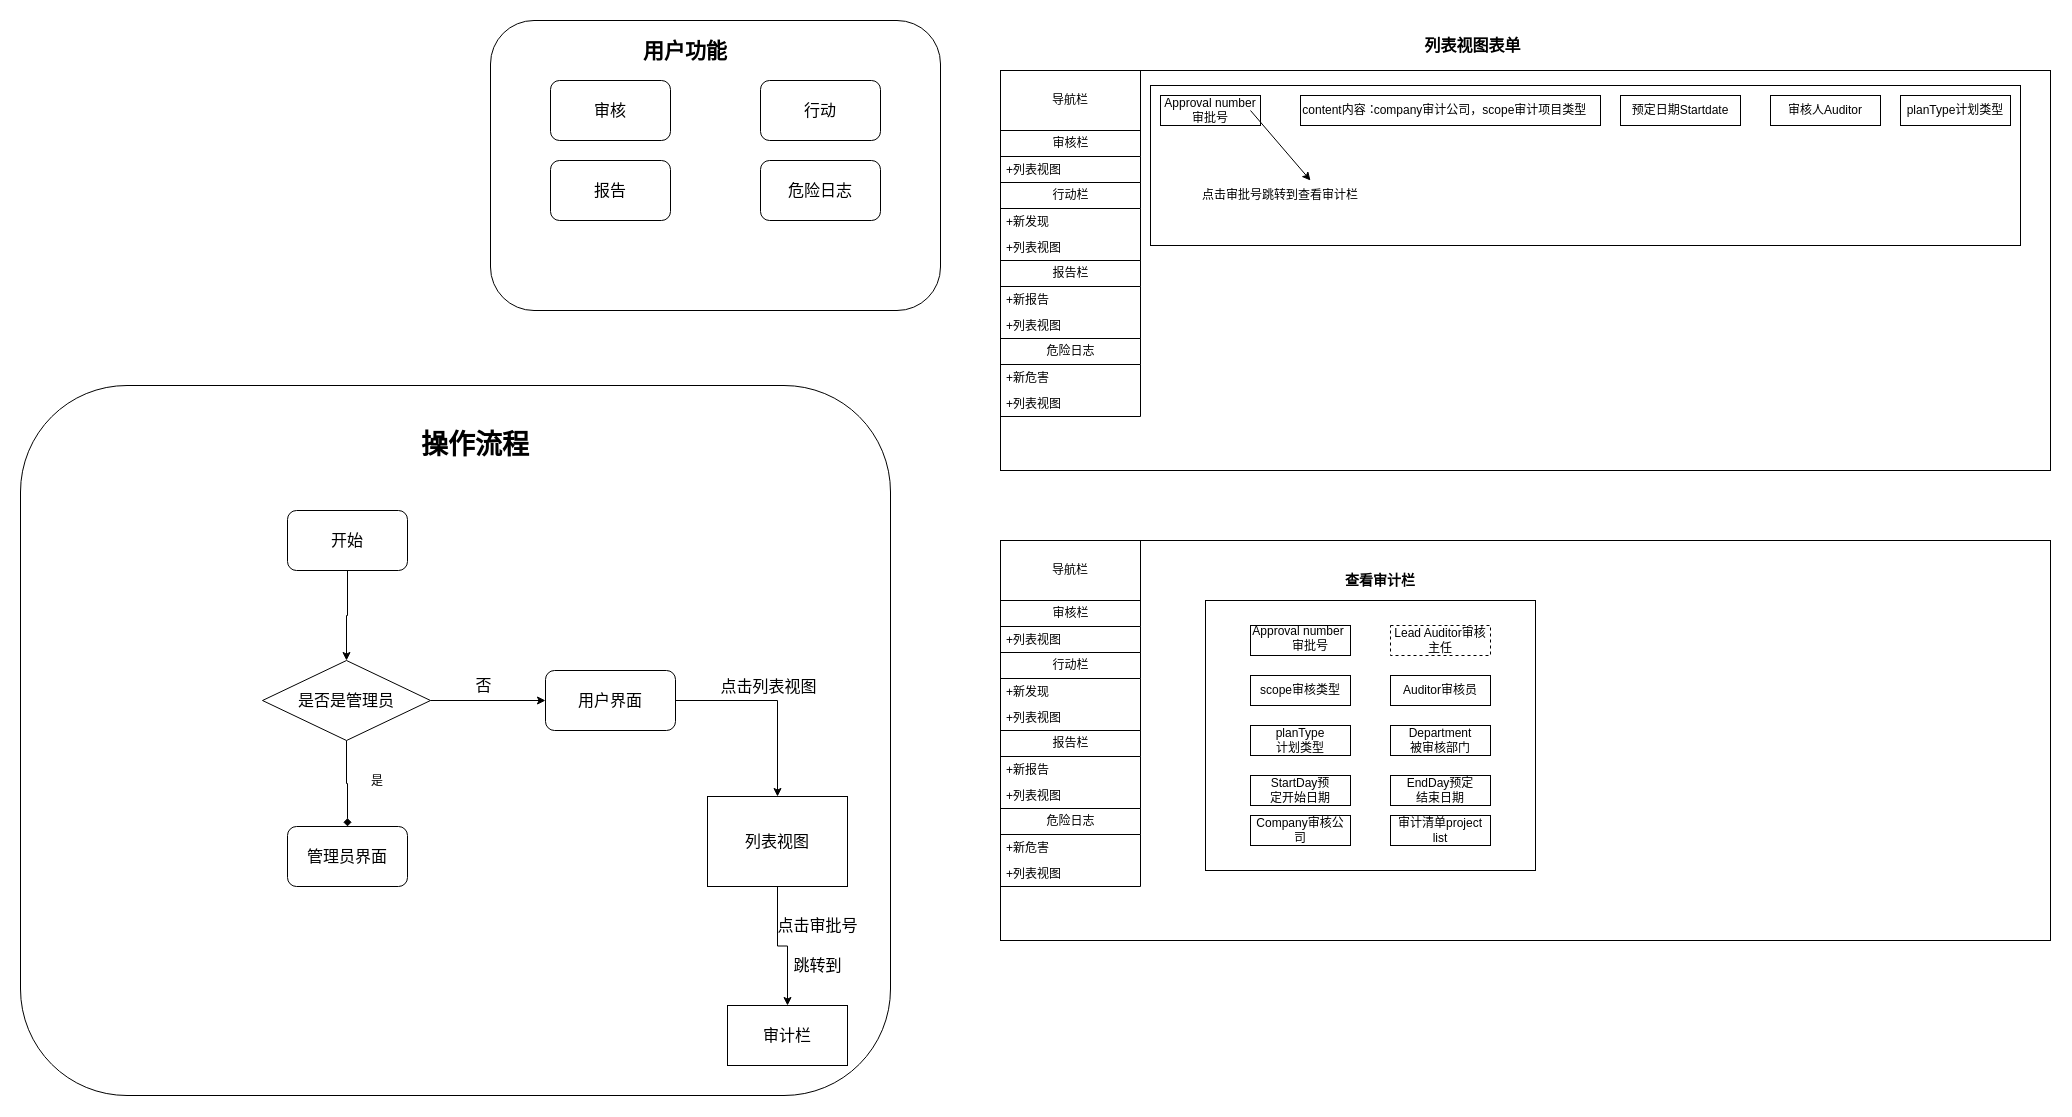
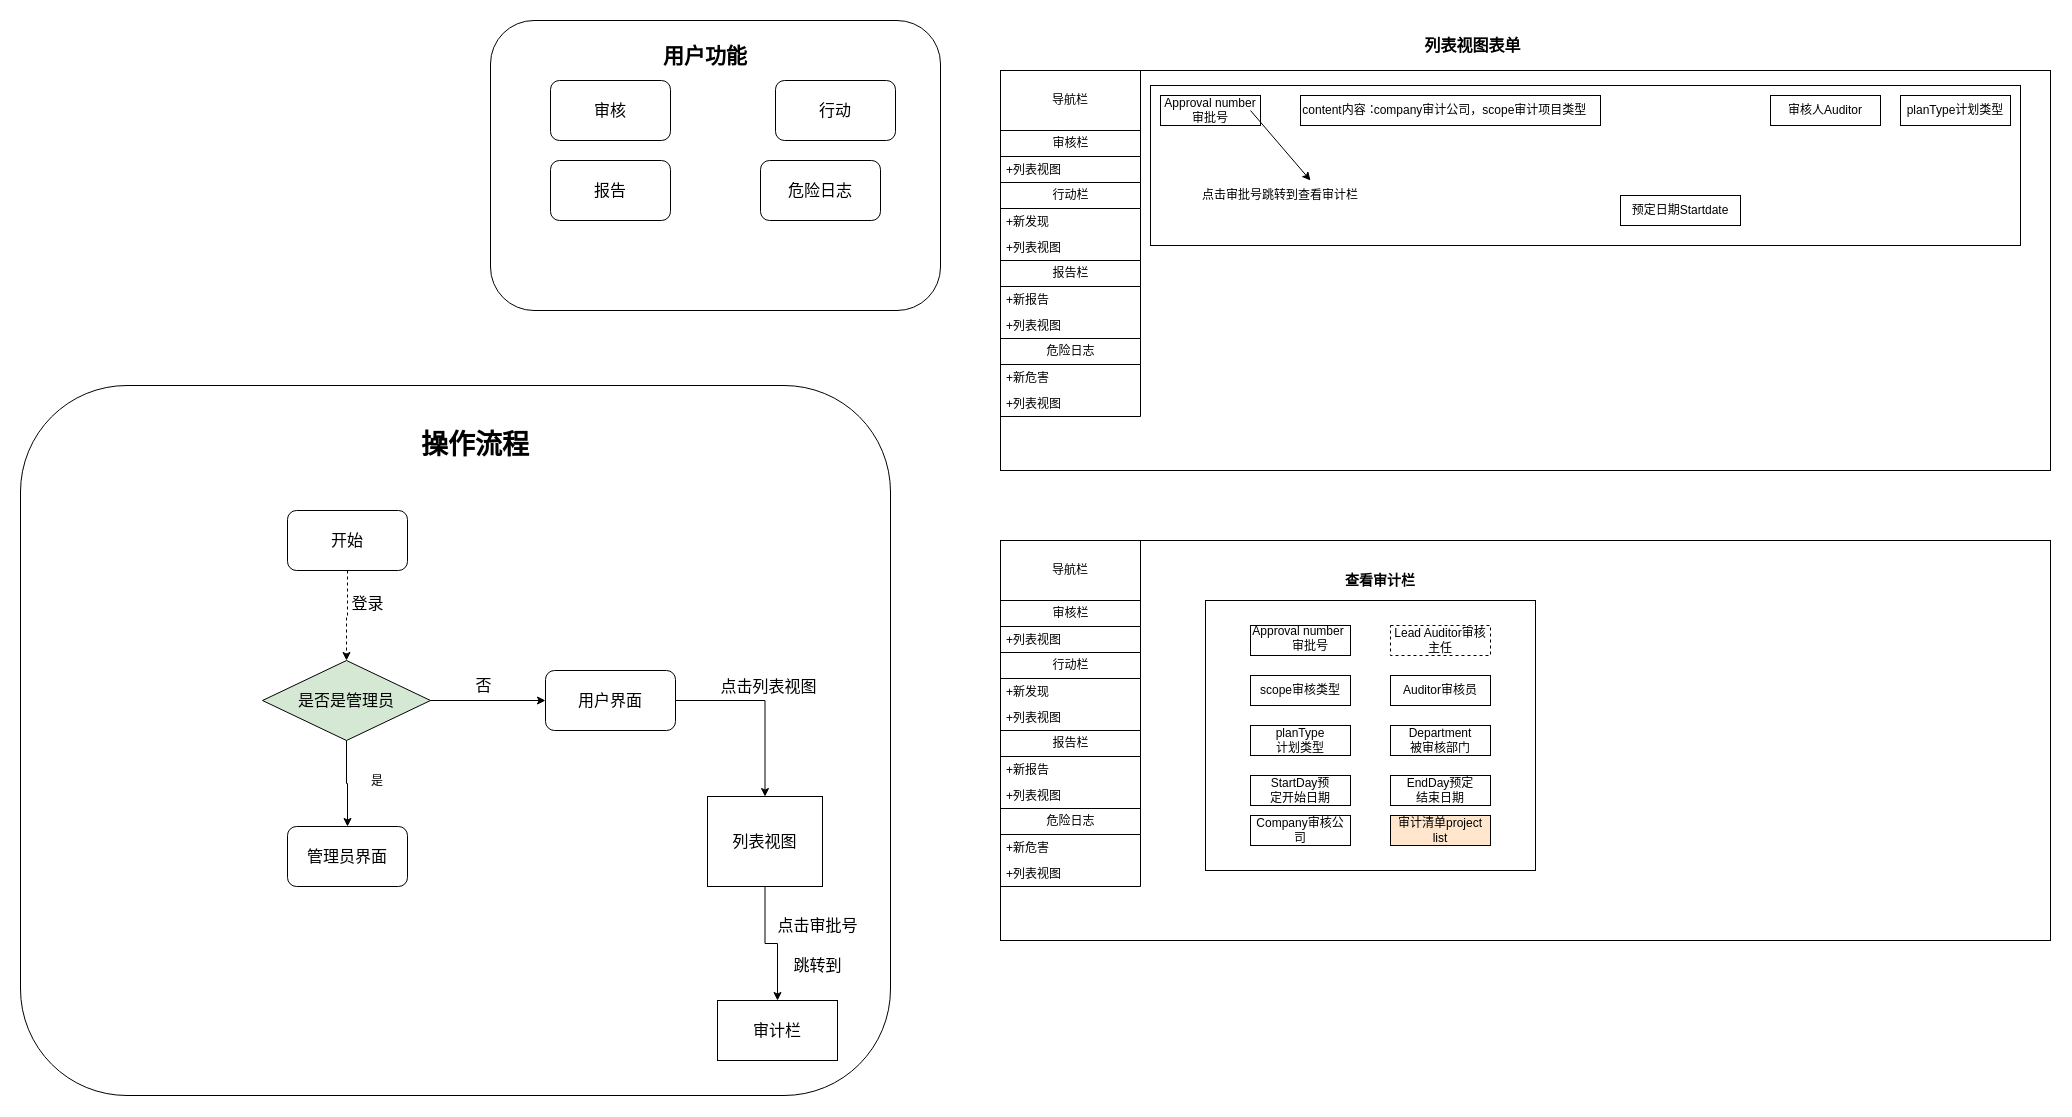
(686, 51) -> (706, 56)
(821, 111) -> (836, 111)
(1681, 111) -> (1681, 211)
none -> (368, 604)
(348, 613) -> (348, 613)
(347, 701) -> (347, 701)
(348, 817) -> (348, 818)
(1441, 831) -> (1441, 831)
(778, 842) -> (765, 842)
(788, 1036) -> (778, 1031)
